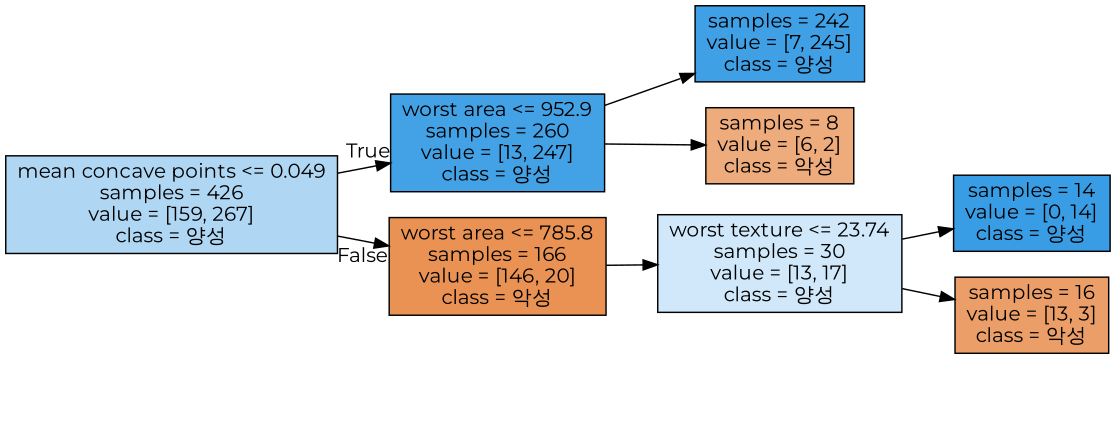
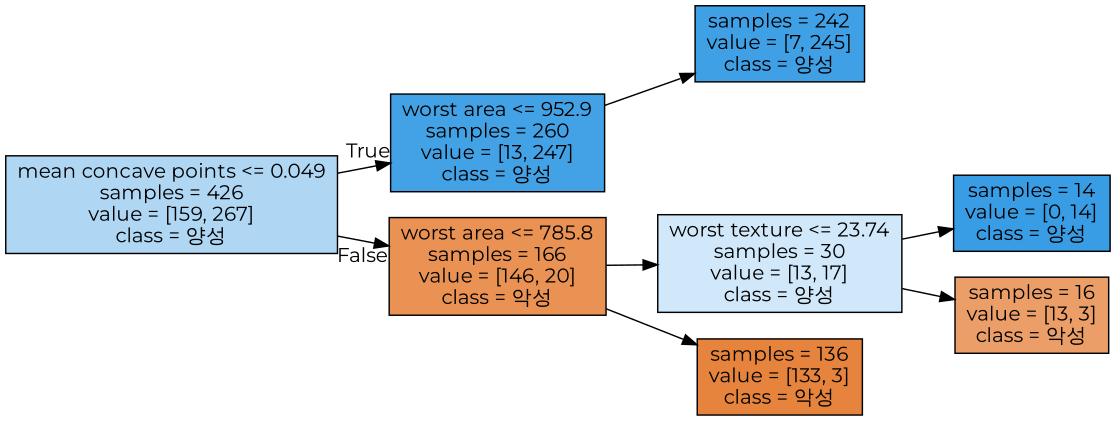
(780, 146) -> none
none -> (780, 377)
